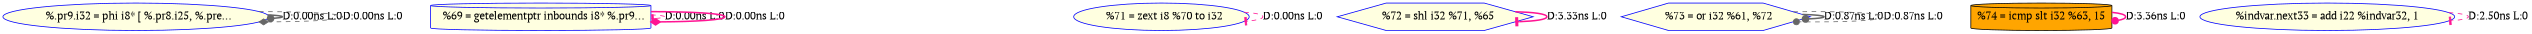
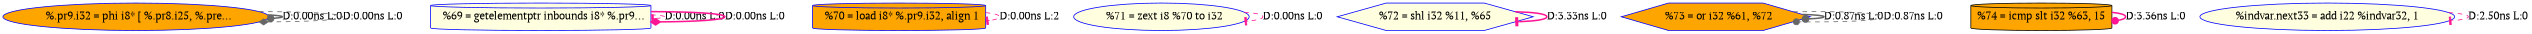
(136, 17) -> (136, 17)
none -> (899, 17)
(1435, 17) -> (1435, 17)
(1716, 17) -> (1716, 17)
